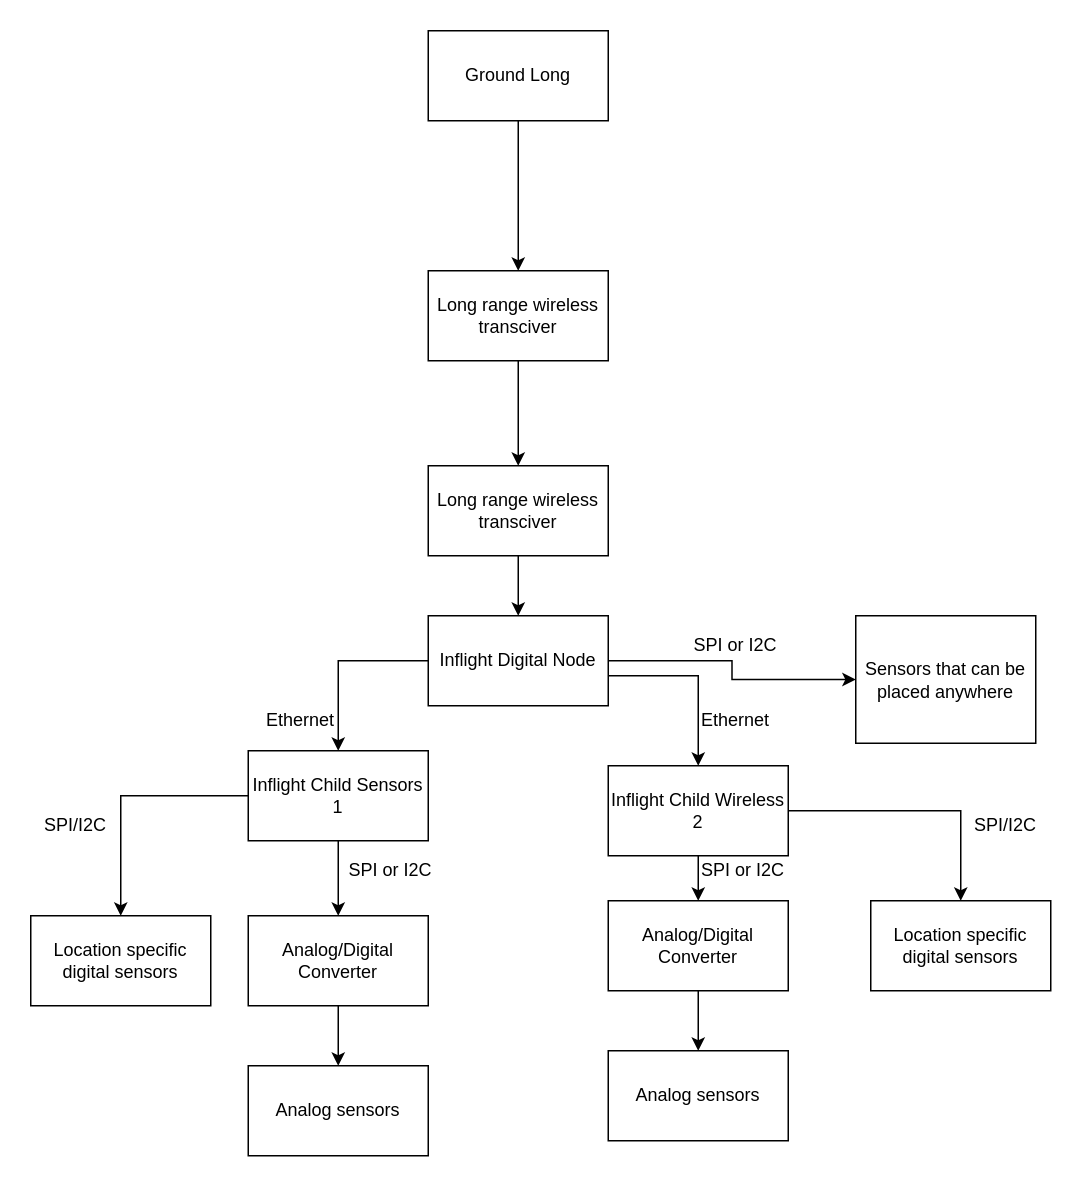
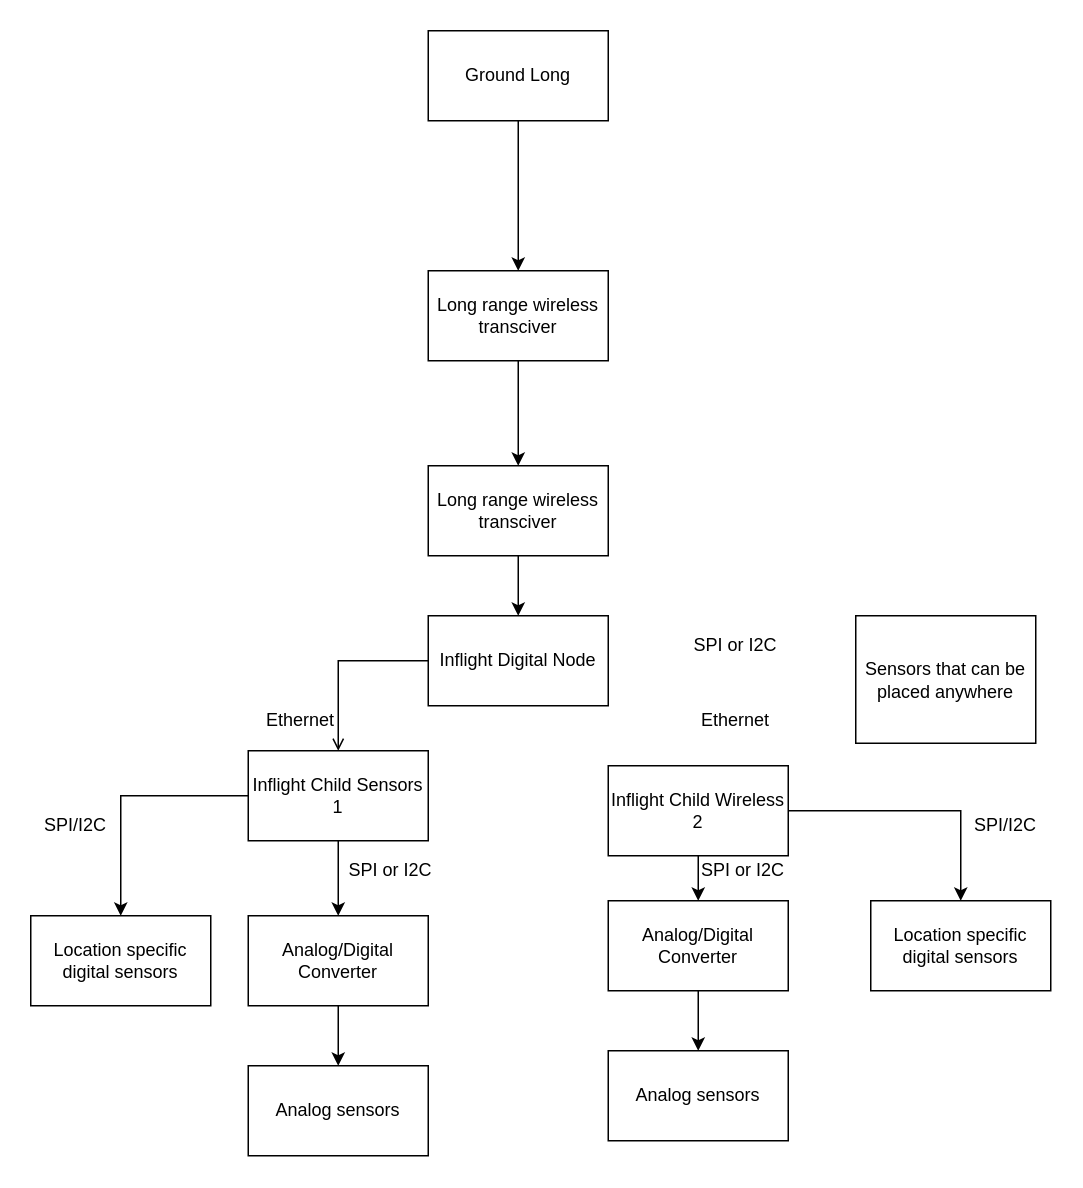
(732, 665) -> none
(693, 676) -> none
(338, 739) -> (338, 741)
